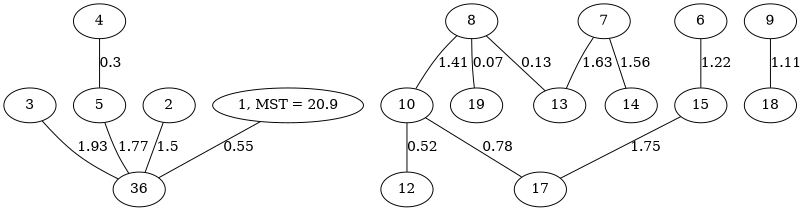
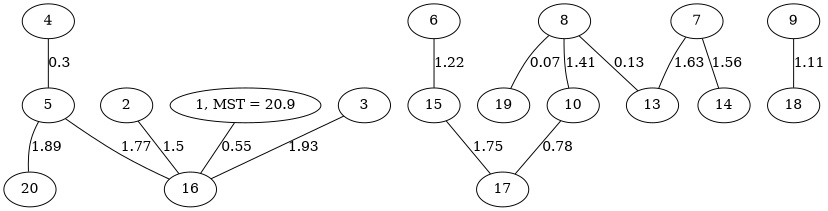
none -> (30, 189)
(139, 189) -> (190, 189)
(407, 189) -> none
